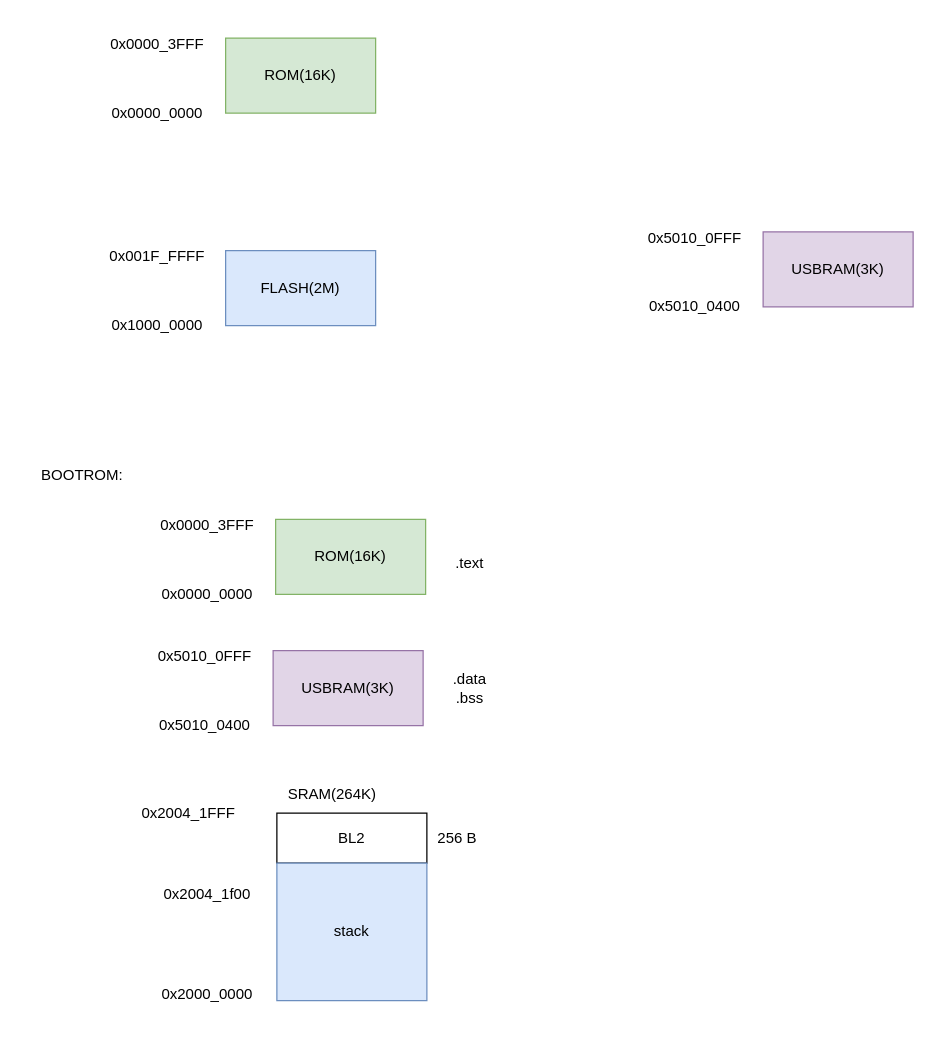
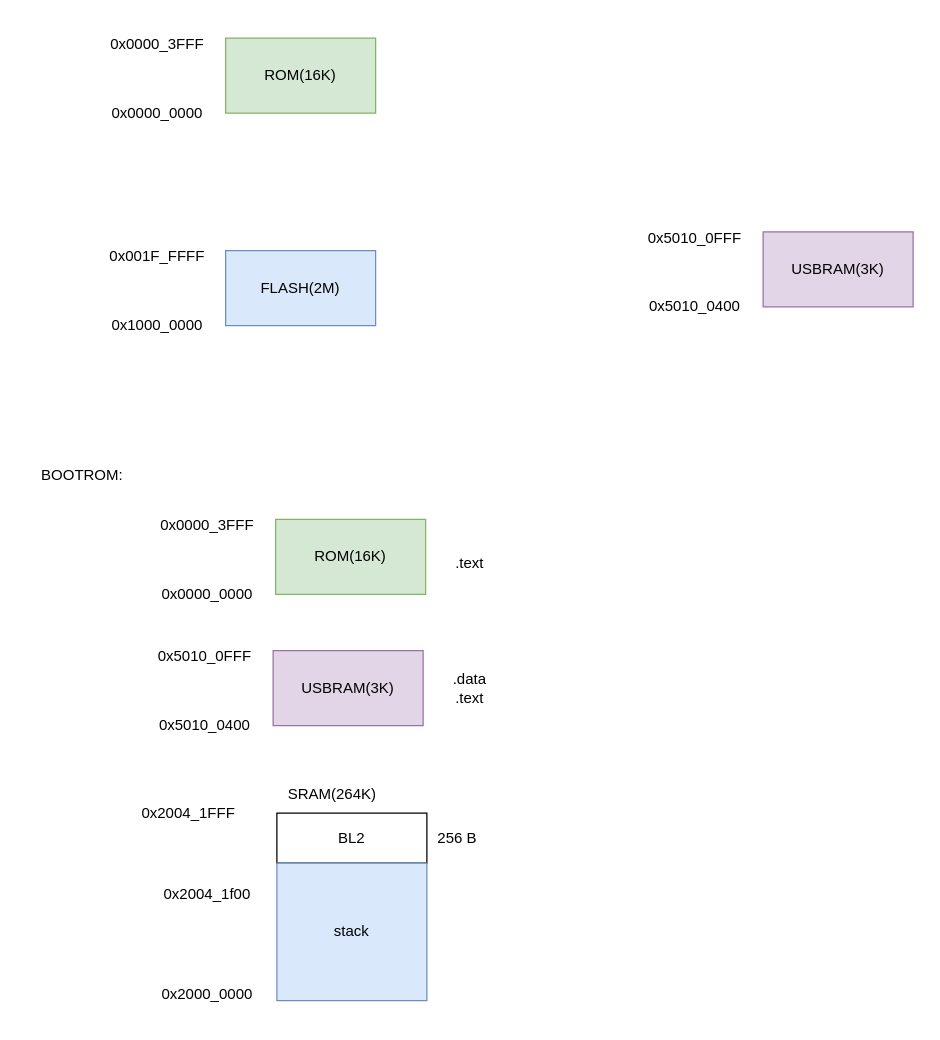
(470, 688) -> (470, 688)
